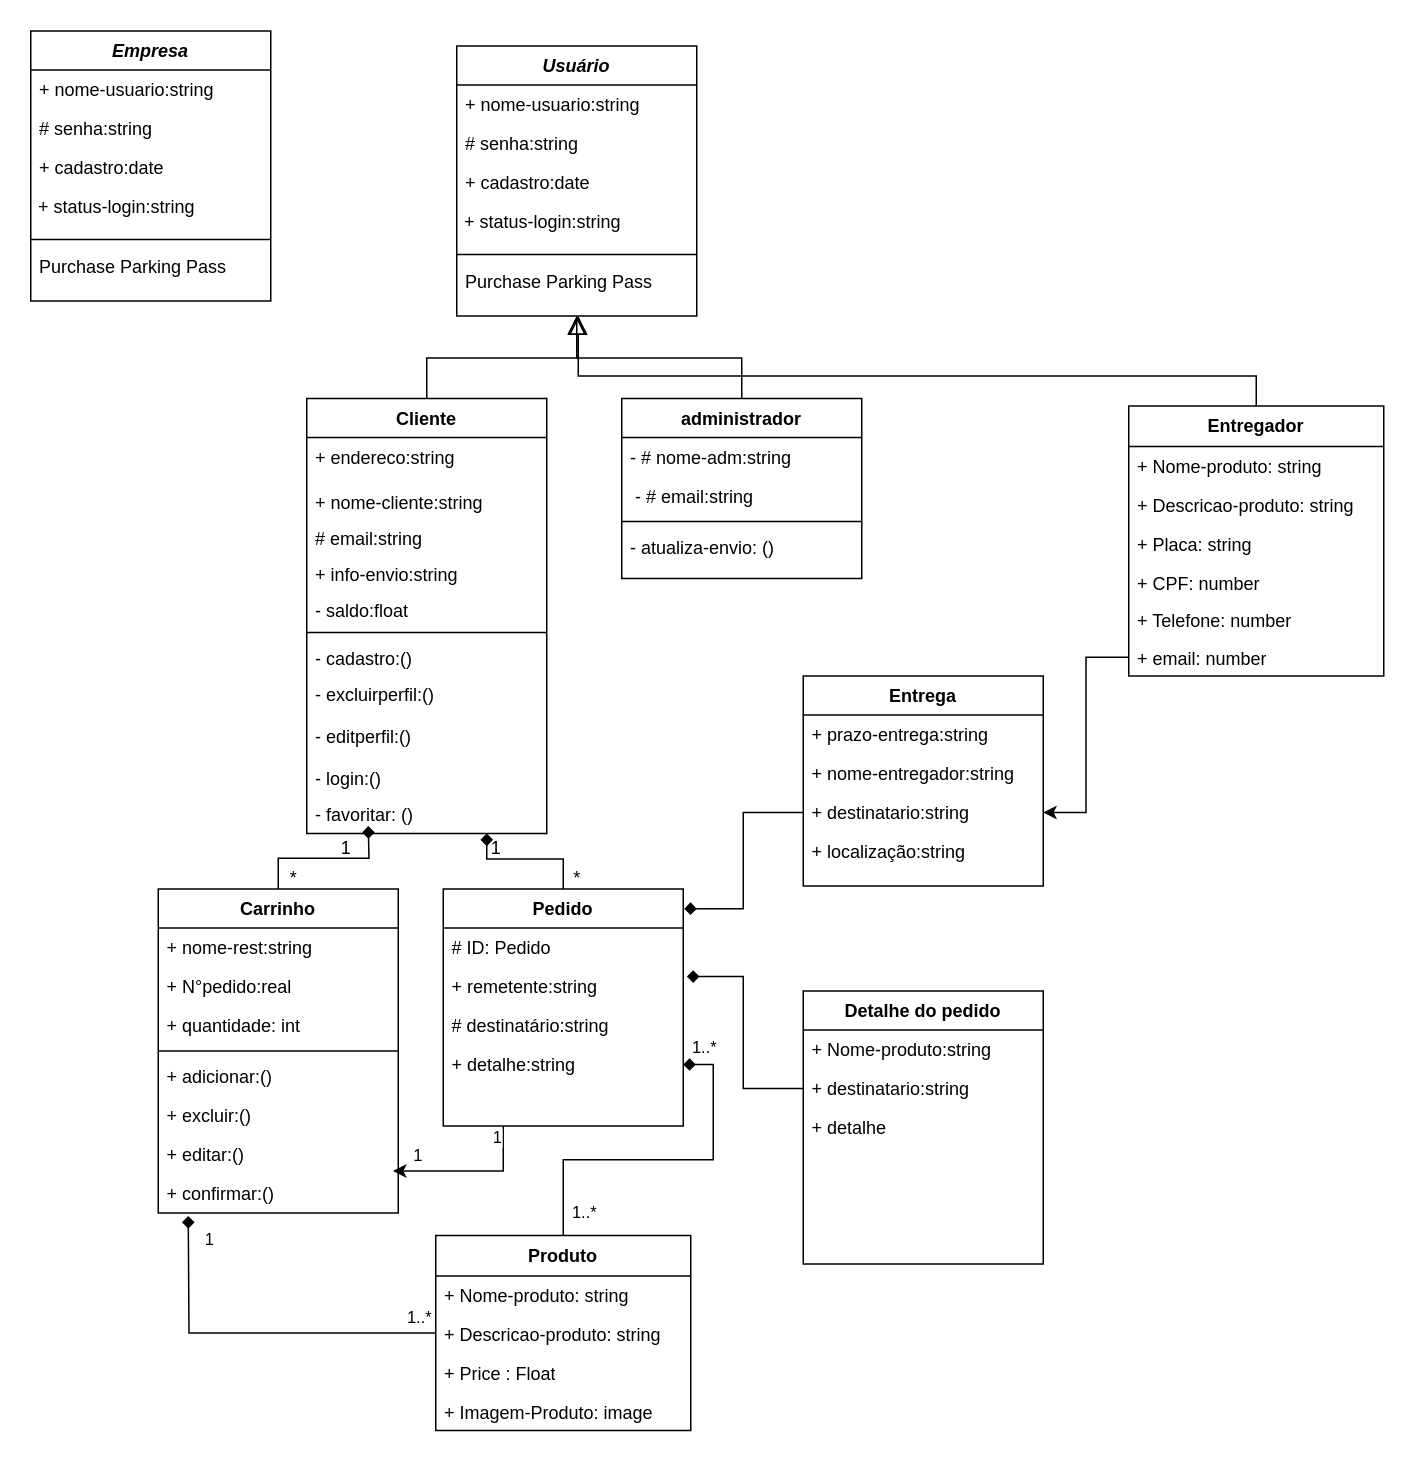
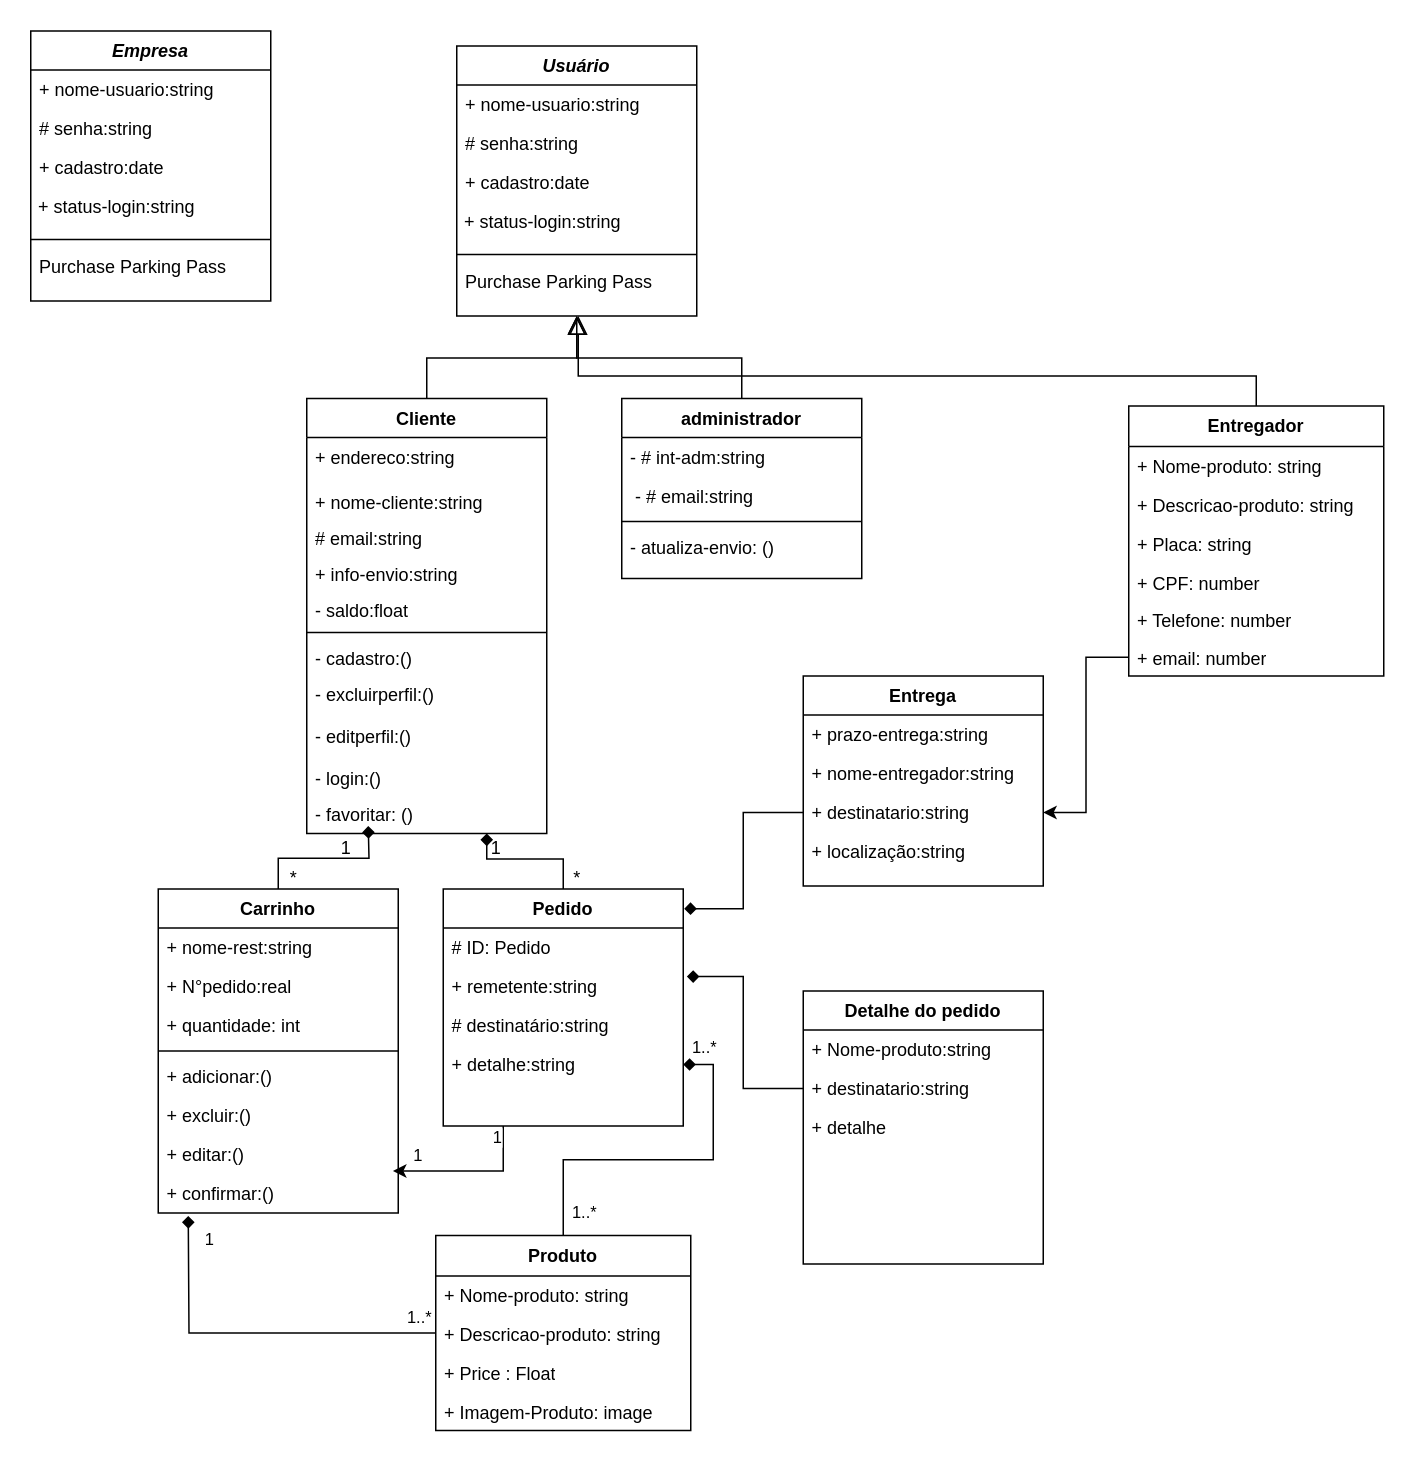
(716, 458) -> (709, 458)
